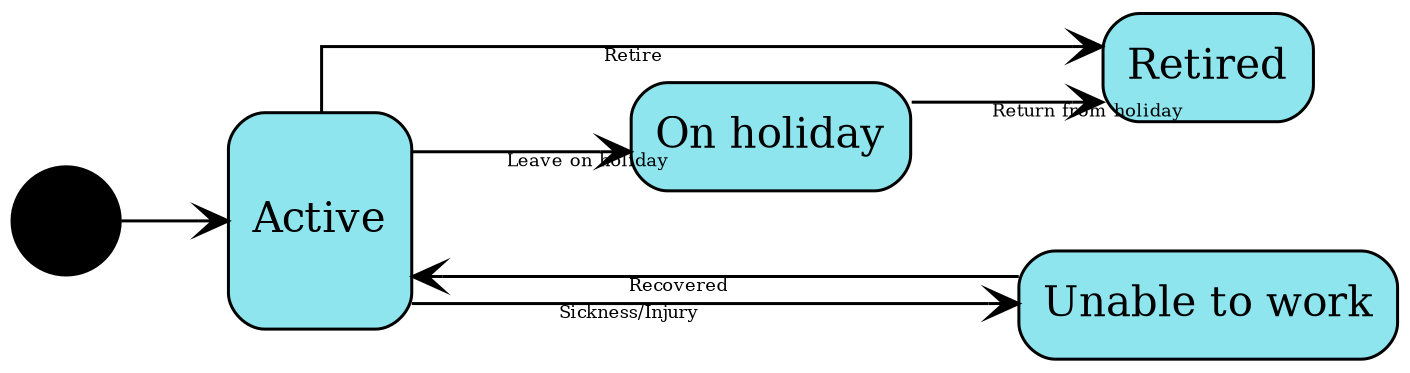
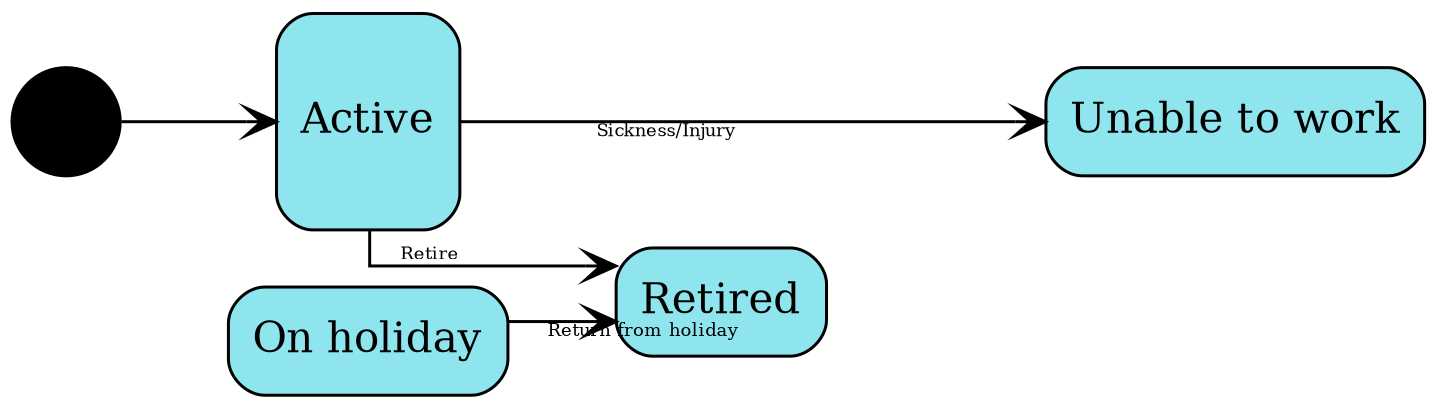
(507, 152) -> none
(731, 277) -> none
